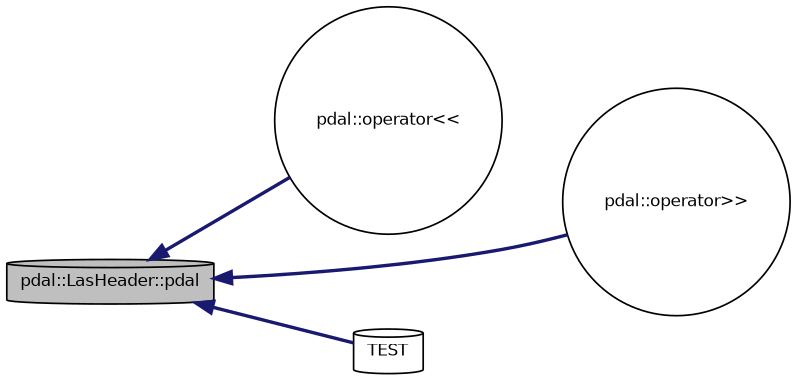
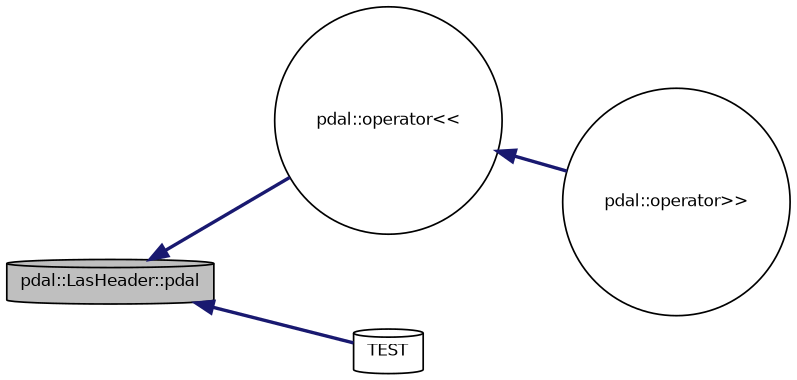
(401, 264) -> (541, 164)
